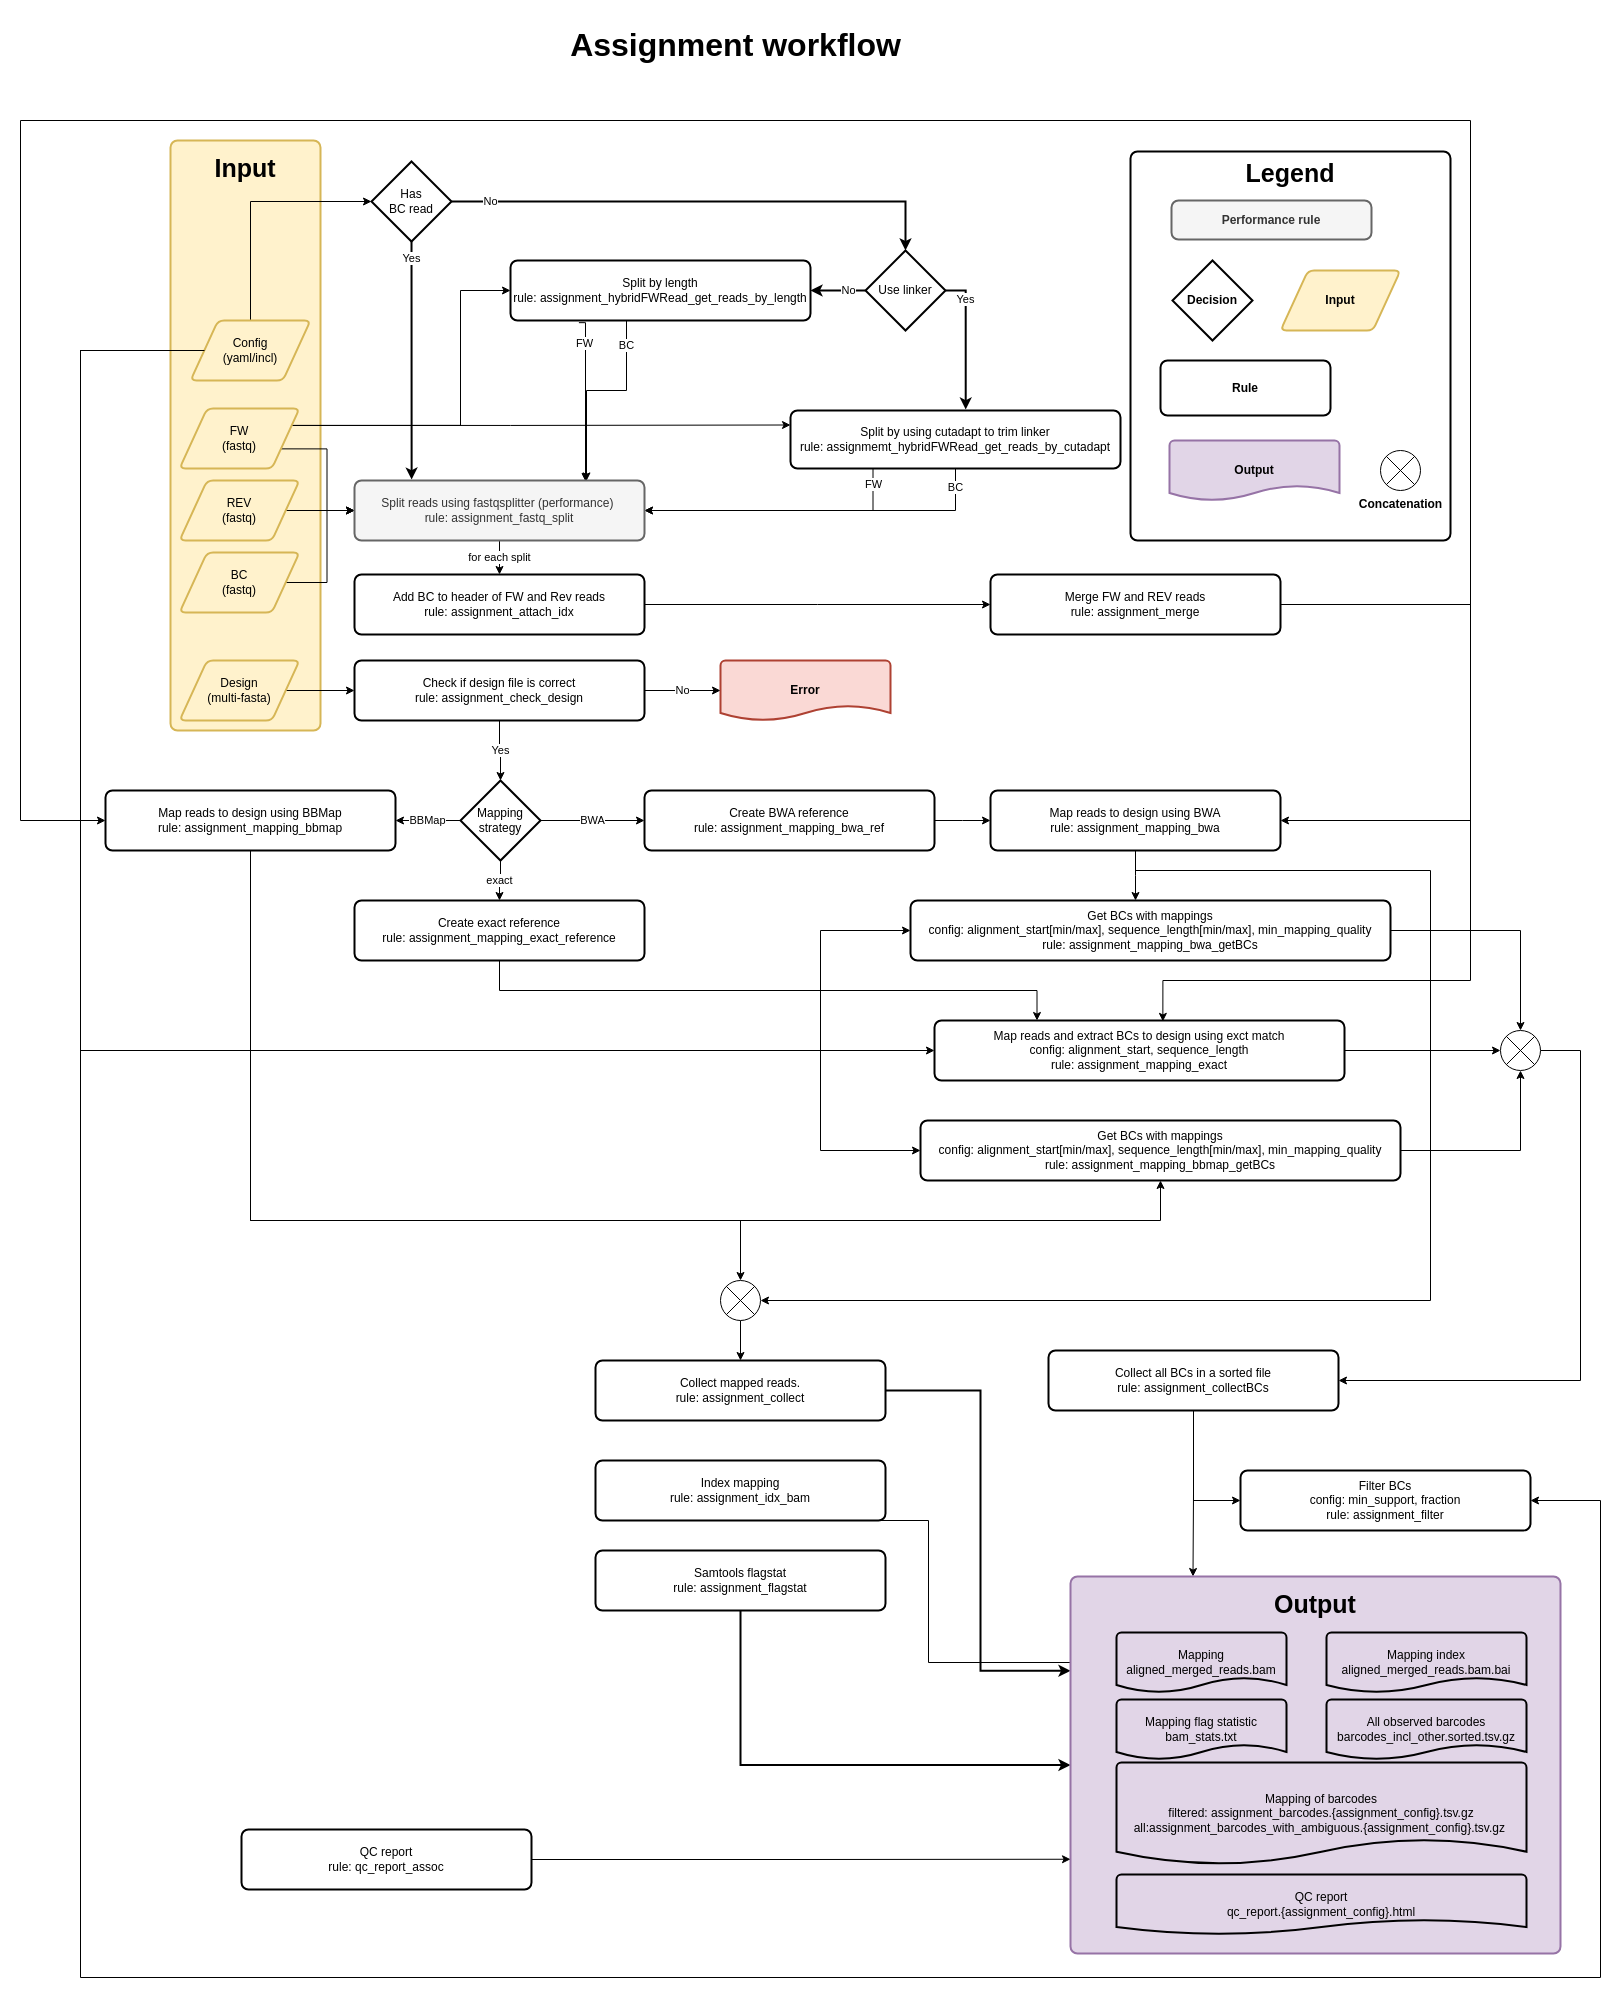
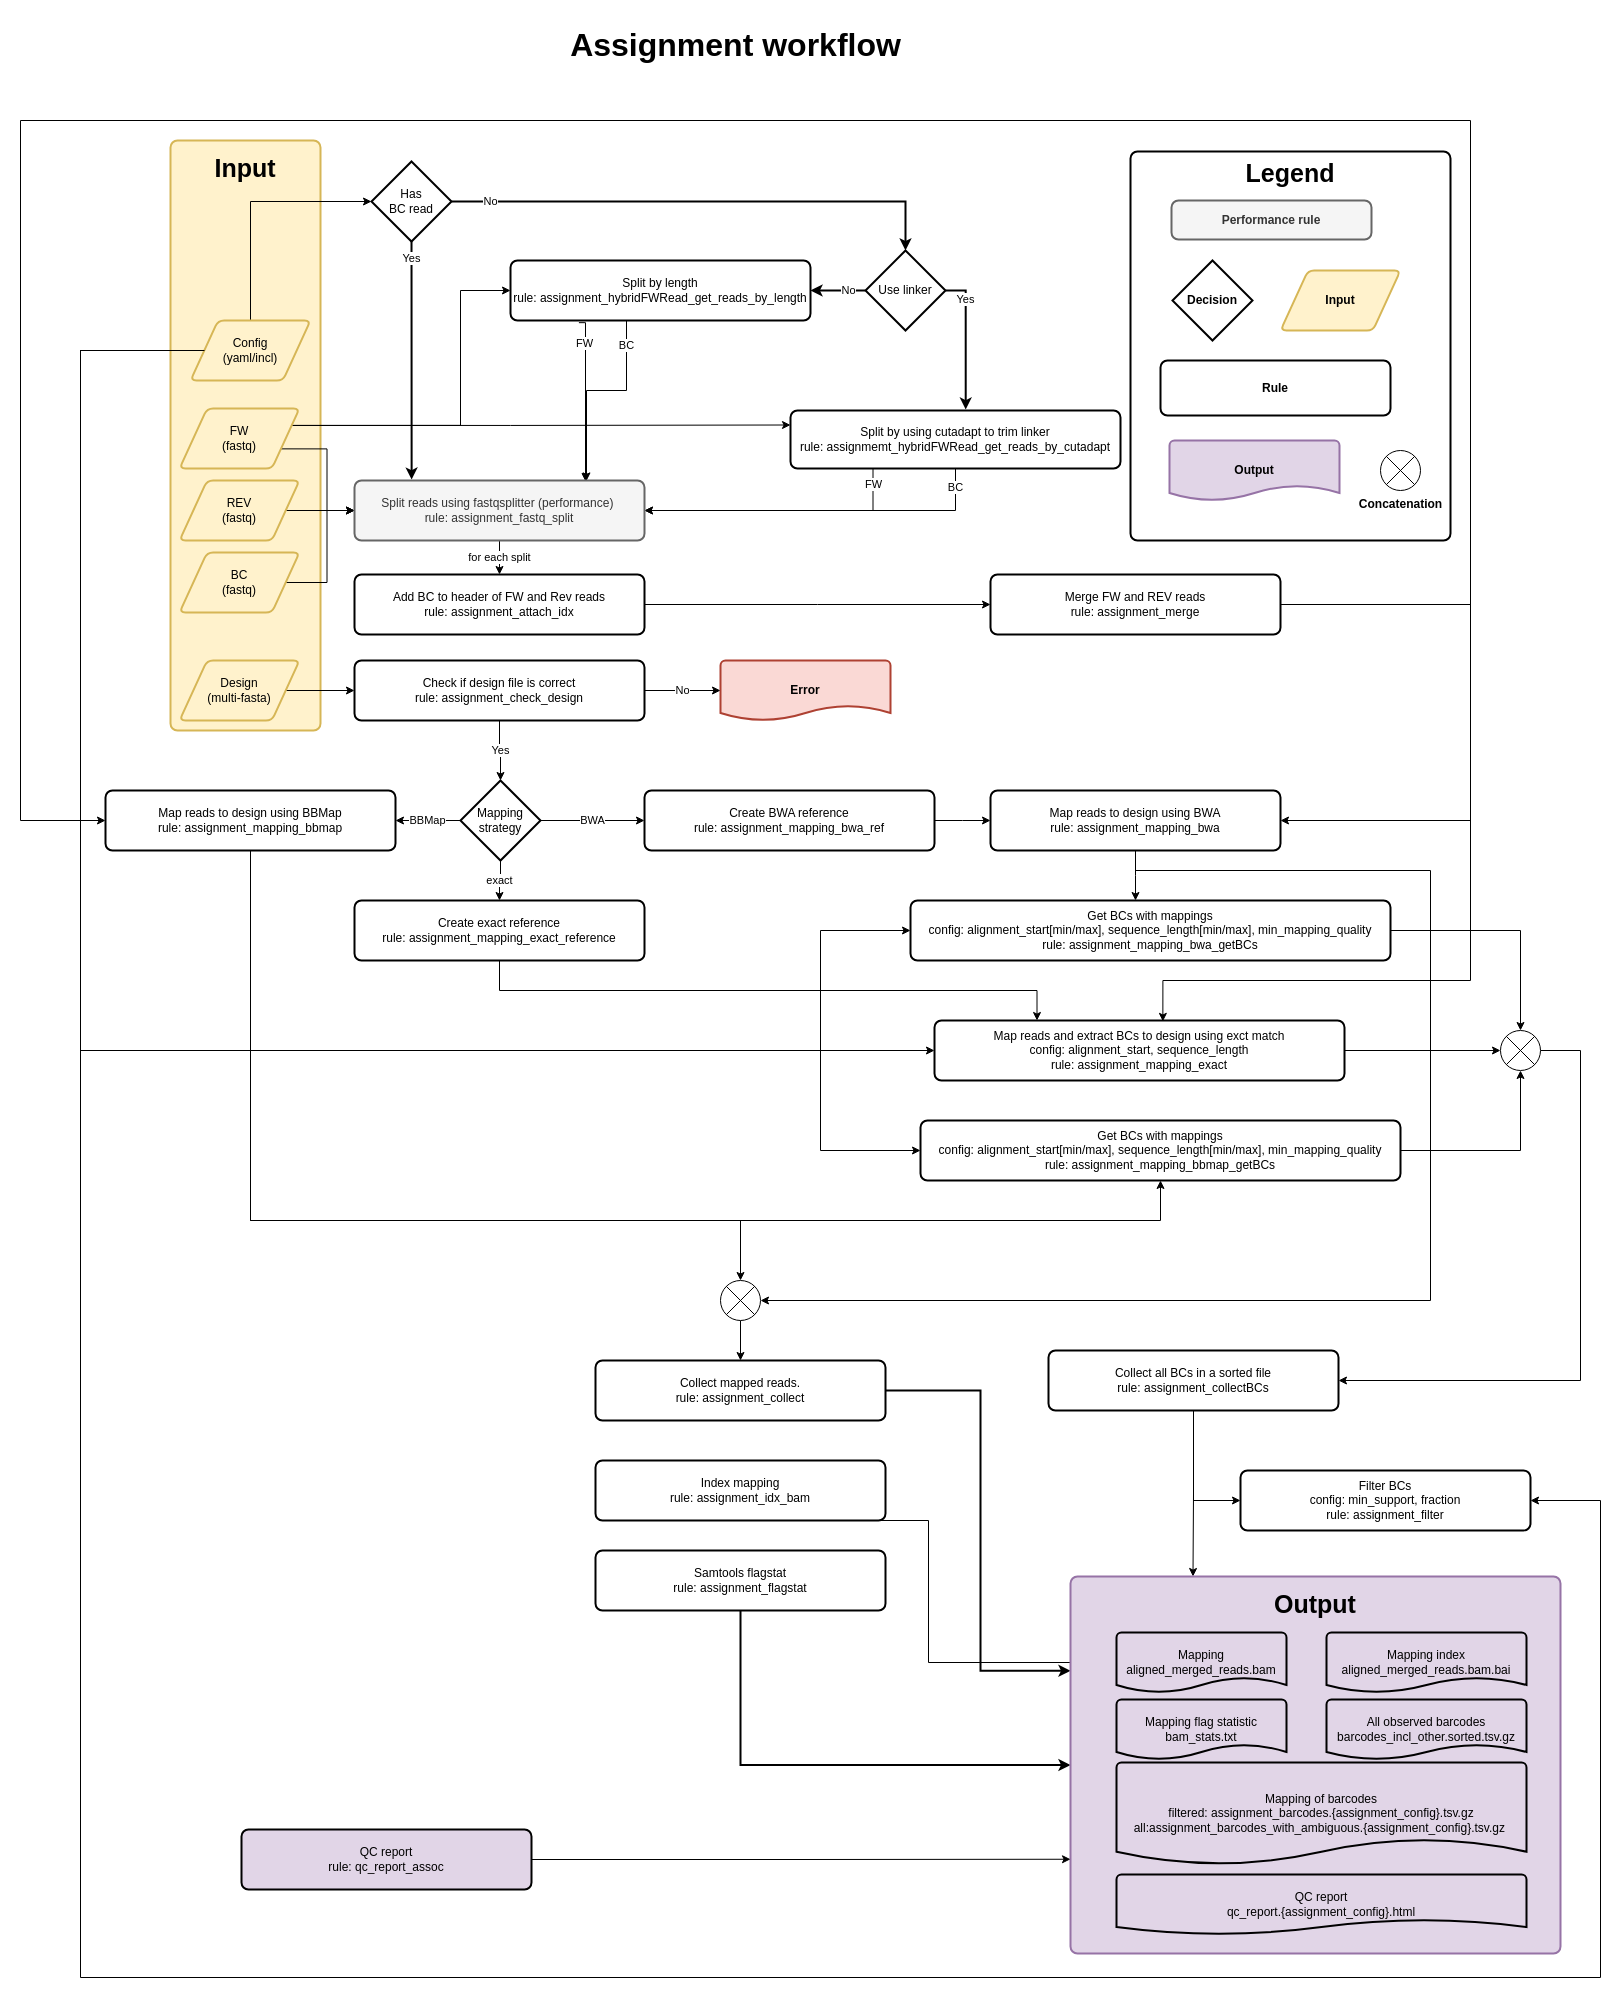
(1246, 388) -> (1276, 388)
(387, 1860) -> (387, 1860)
